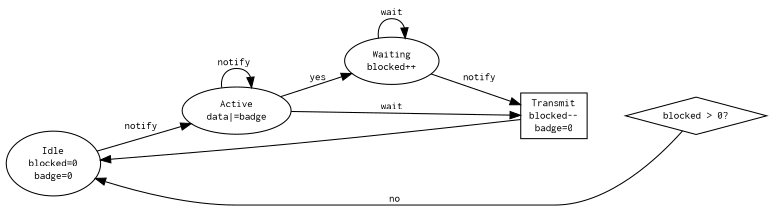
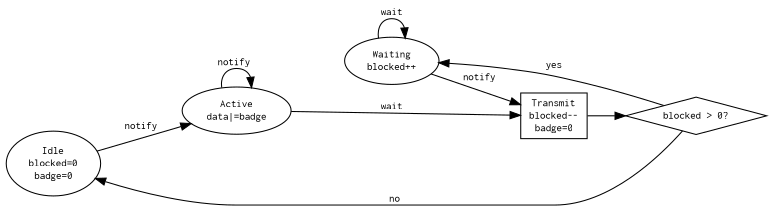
(311, 87) -> (558, 77)
(316, 141) -> (601, 116)
